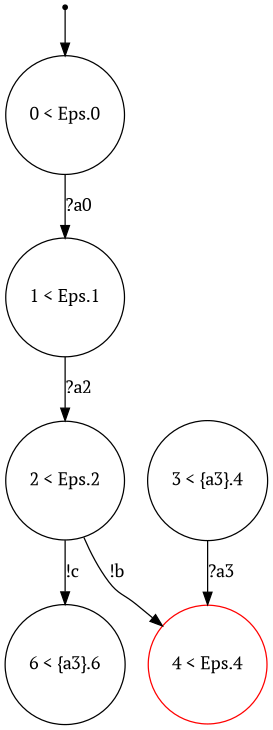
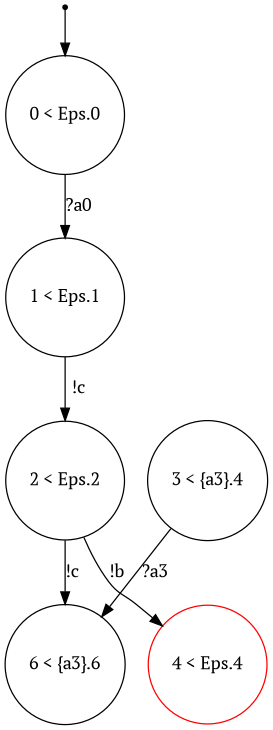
(79, 389) -> (79, 389)
(208, 566) -> (140, 568)
